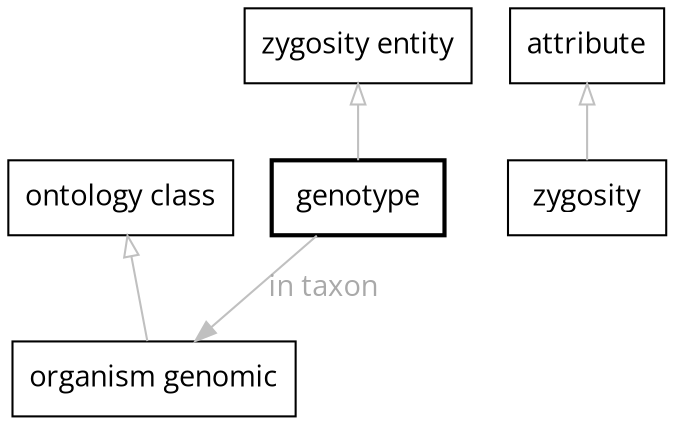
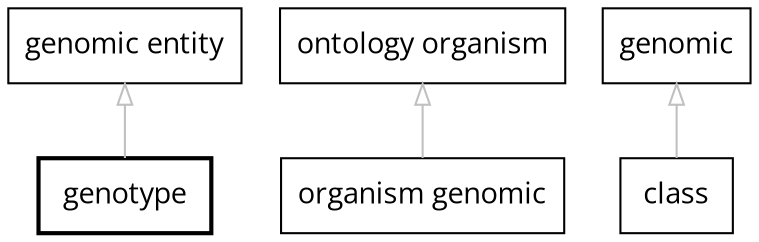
(358, 46) -> (125, 46)
(587, 46) -> (677, 46)
(121, 198) -> (423, 46)
(587, 198) -> (677, 196)
(264, 282) -> none
